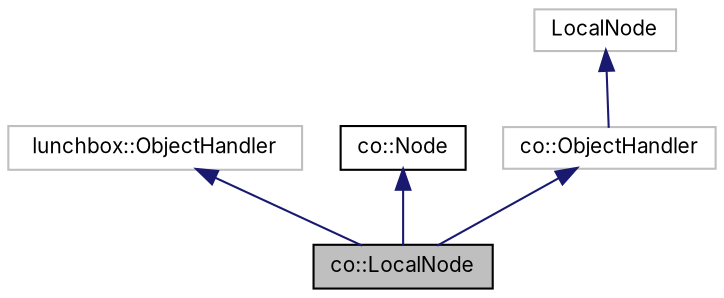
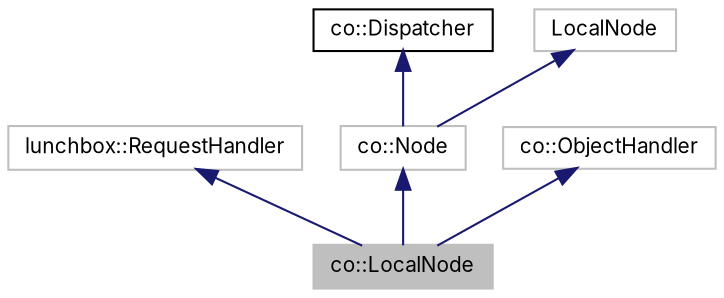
none -> (403, 30)
(608, 100) -> (496, 94)
(155, 148) -> (155, 148)
(403, 148) -> (403, 148)
(403, 267) -> (403, 267)
